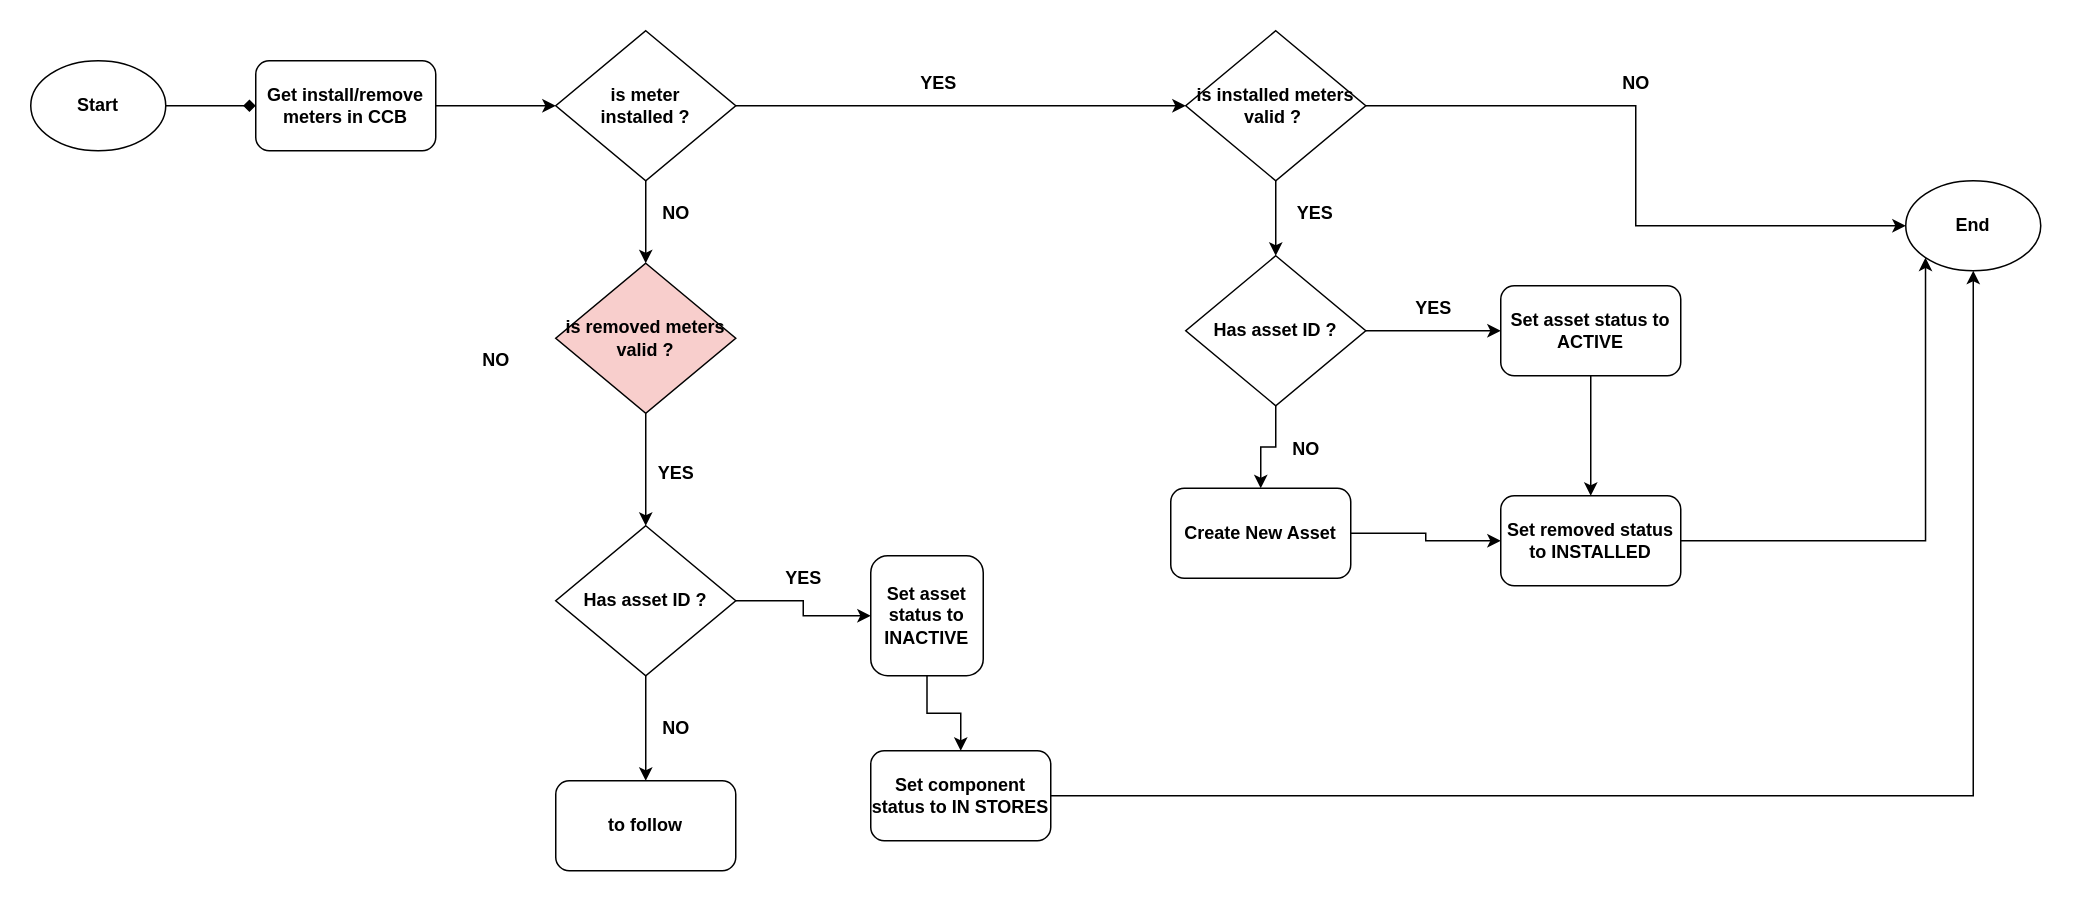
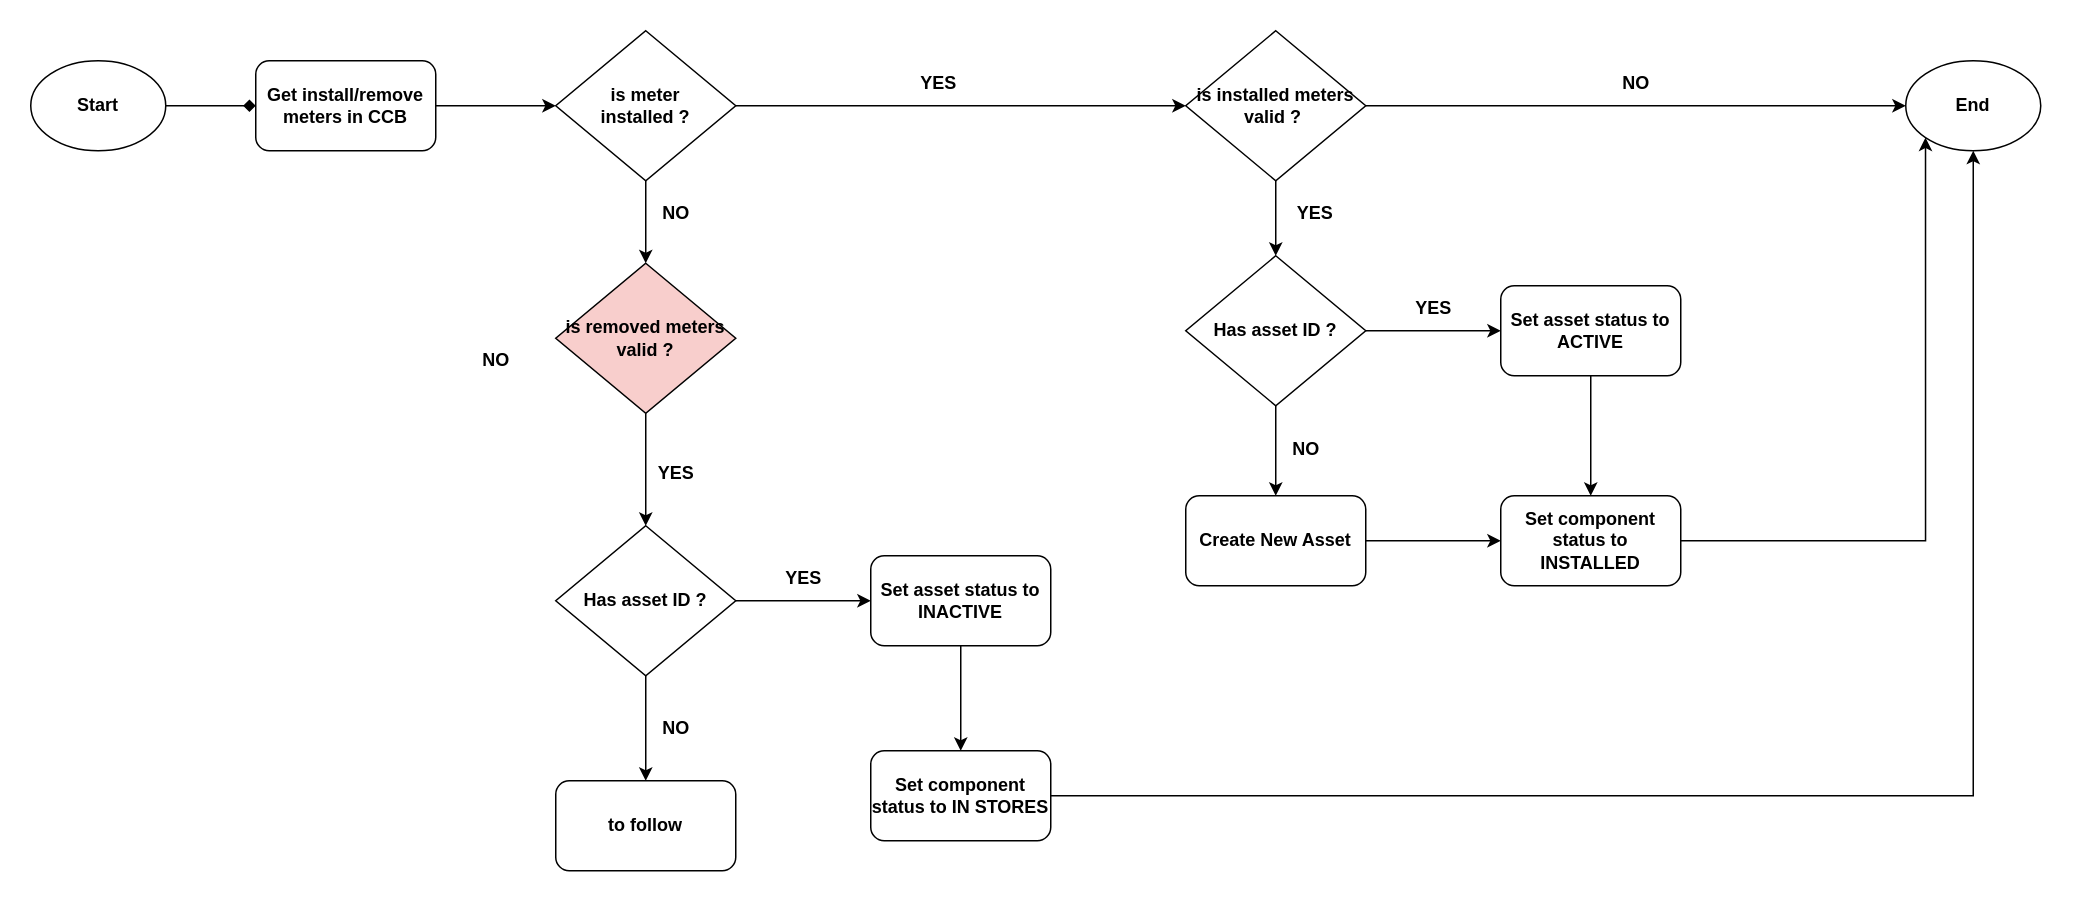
(1973, 226) -> (1973, 106)
(1261, 533) -> (1276, 541)
(1591, 541) -> (1591, 541)
(927, 616) -> (961, 601)
